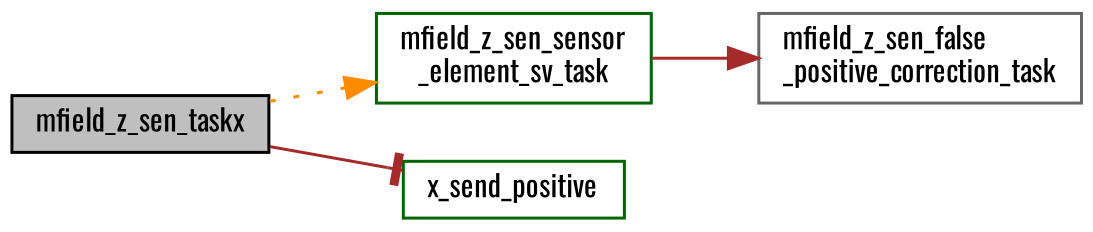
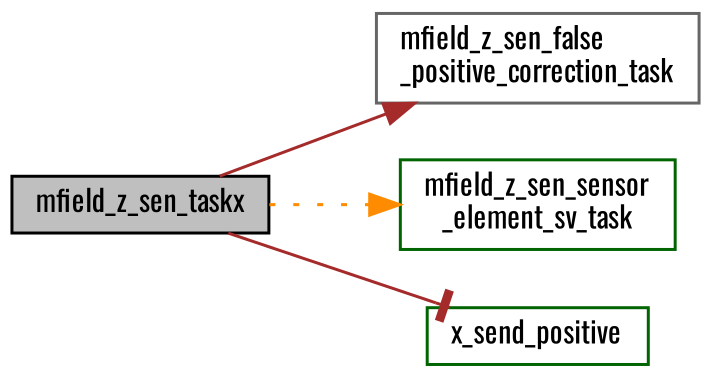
(690, 58) -> (303, 145)
